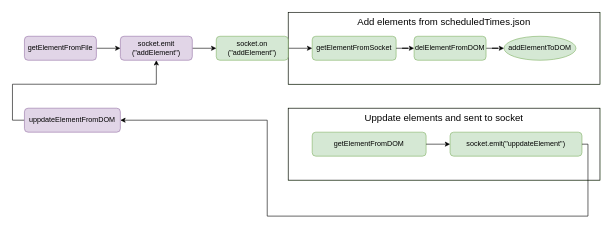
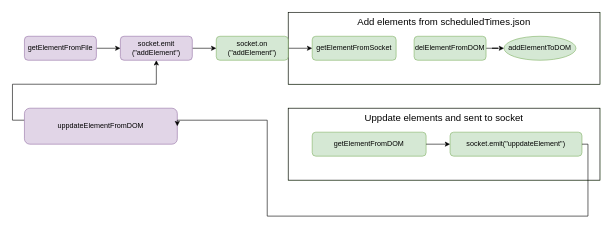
(405, 48) -> none
(72, 120) -> (101, 126)
